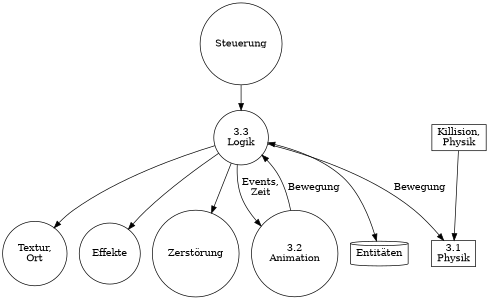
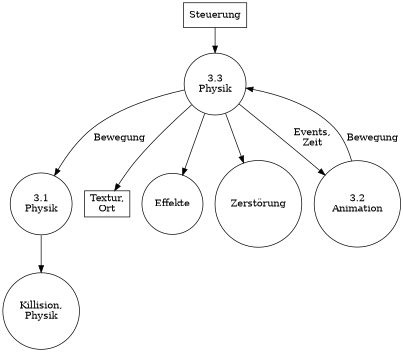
(241, 44) -> (215, 15)
(241, 138) -> (215, 84)
(459, 138) -> (41, 311)
(456, 192) -> (41, 250)
(35, 254) -> (107, 204)
(379, 254) -> none
(454, 254) -> (41, 204)
